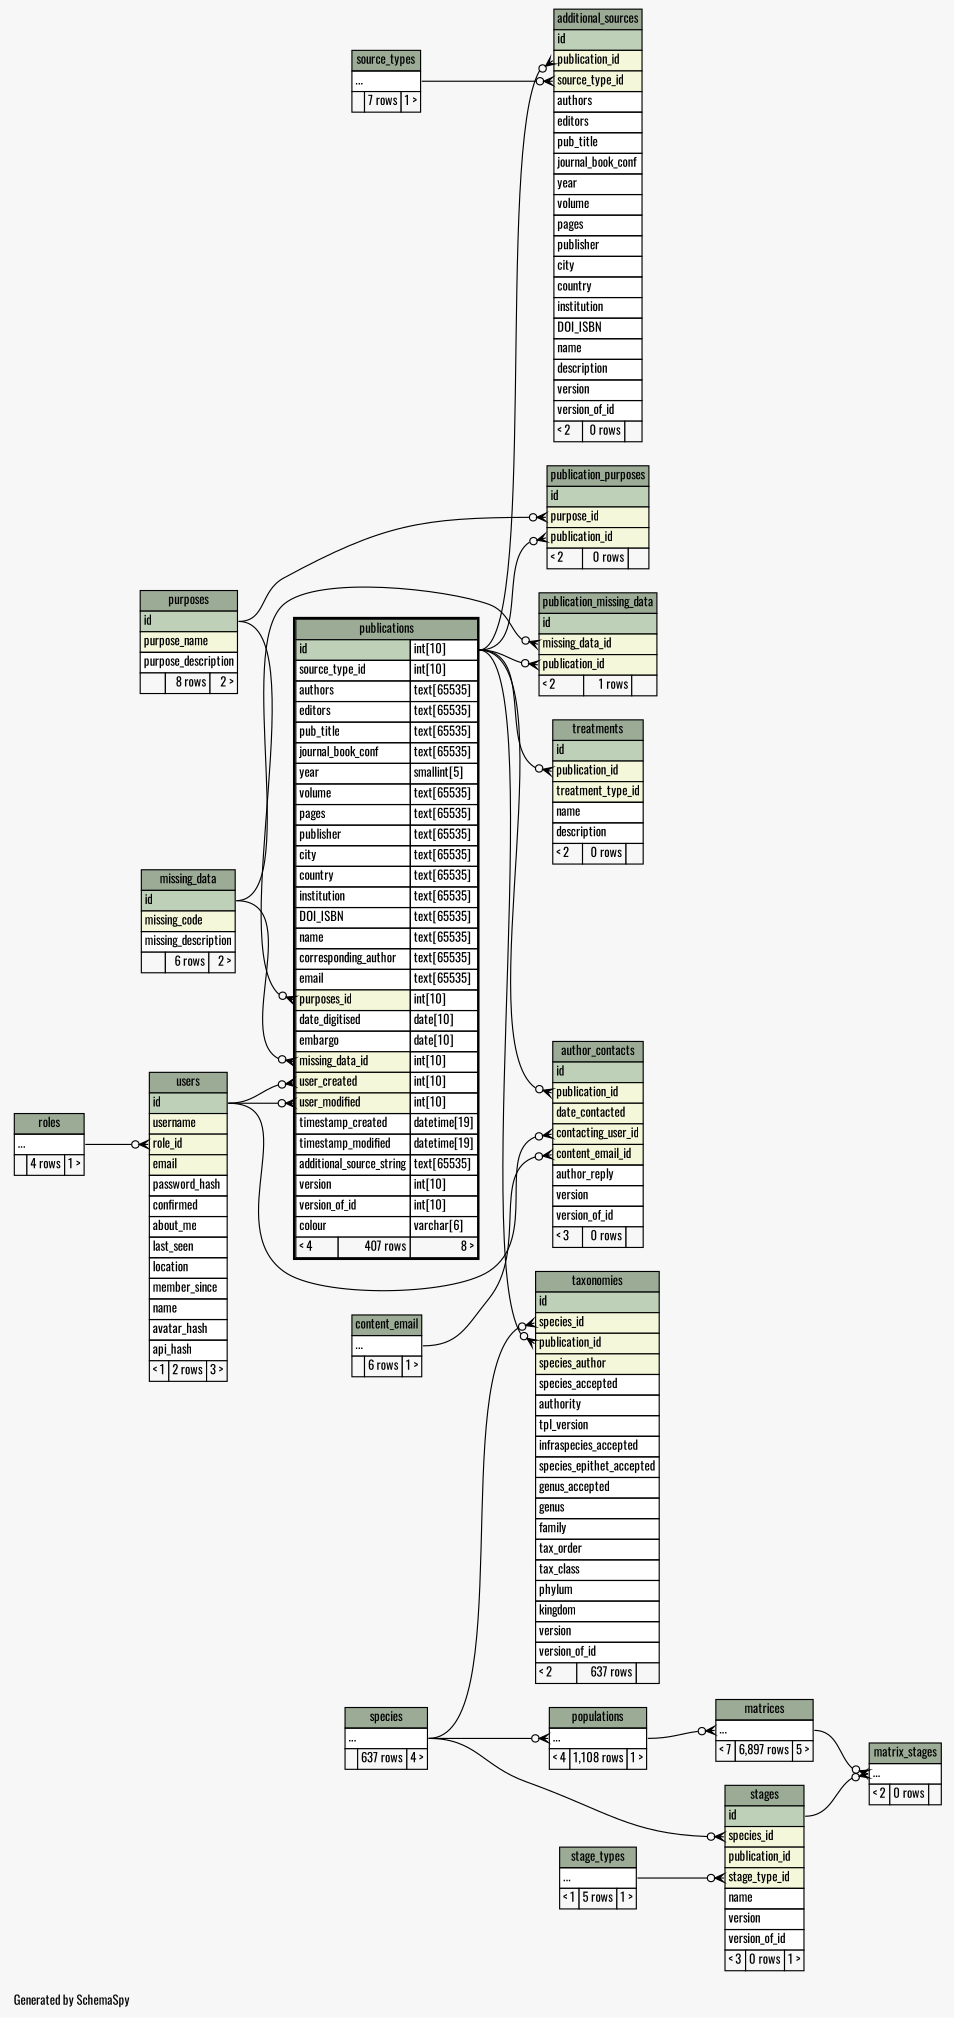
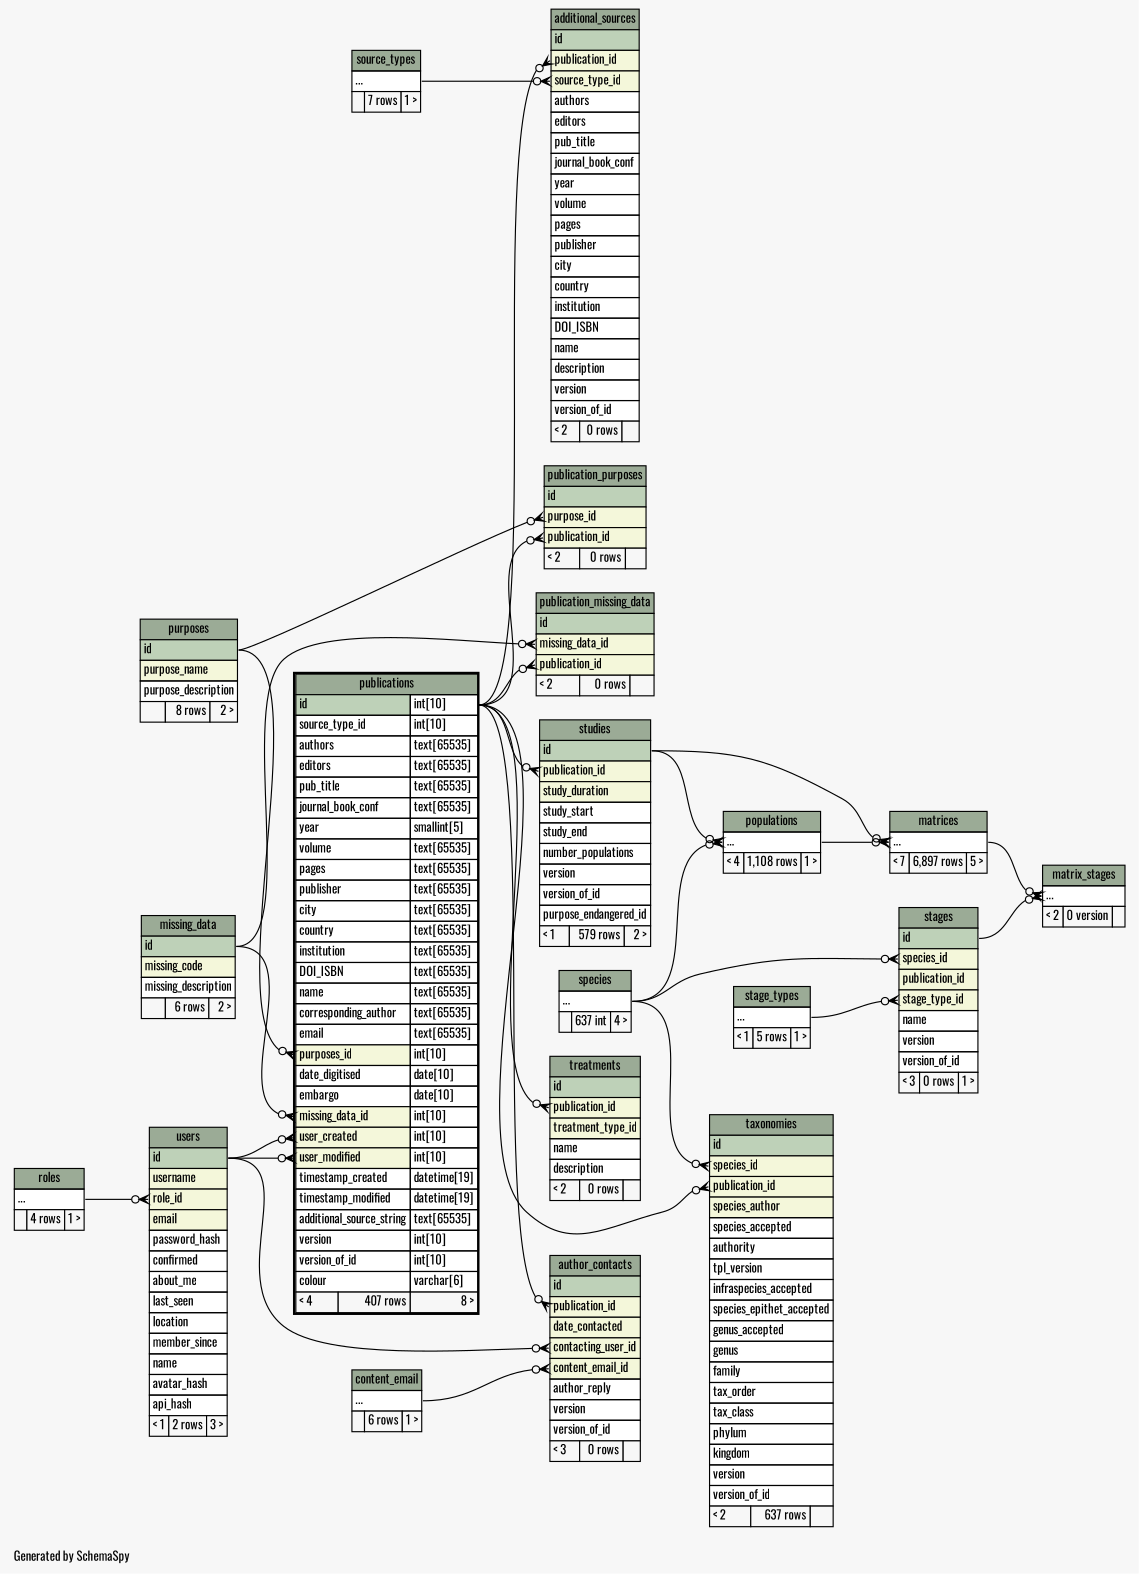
(613, 685) -> (611, 685)
none -> (595, 833)
(382, 1758) -> (591, 1021)
(909, 1794) -> (1088, 916)
